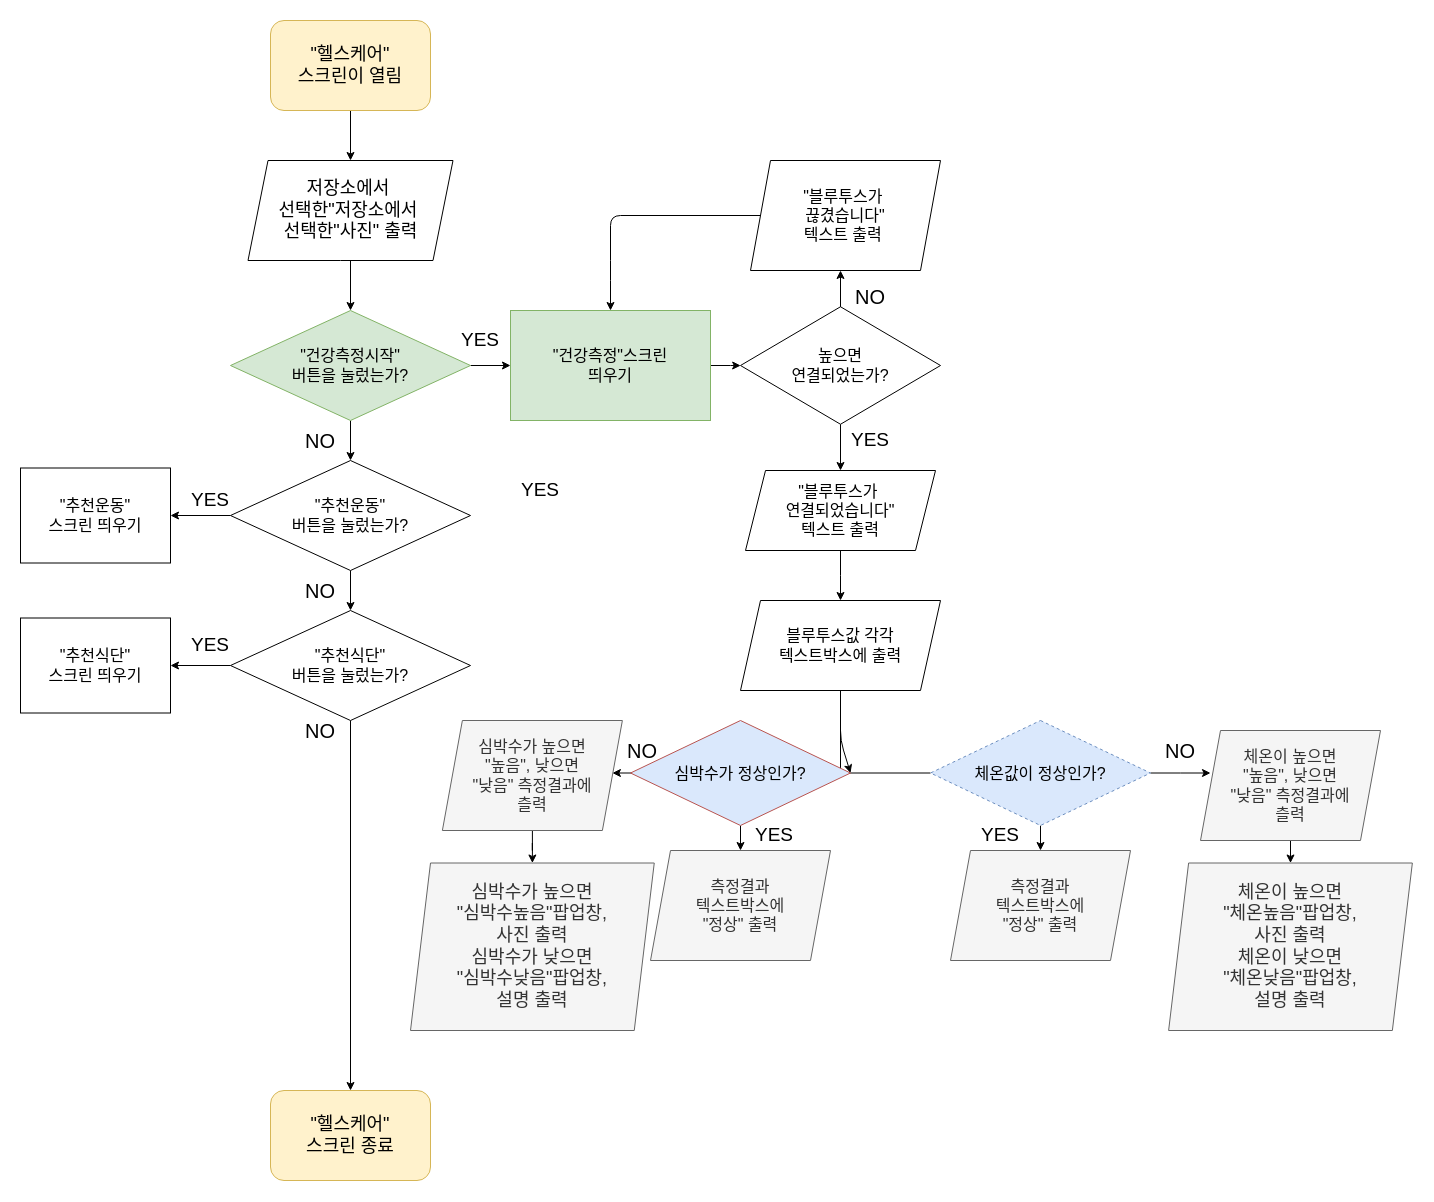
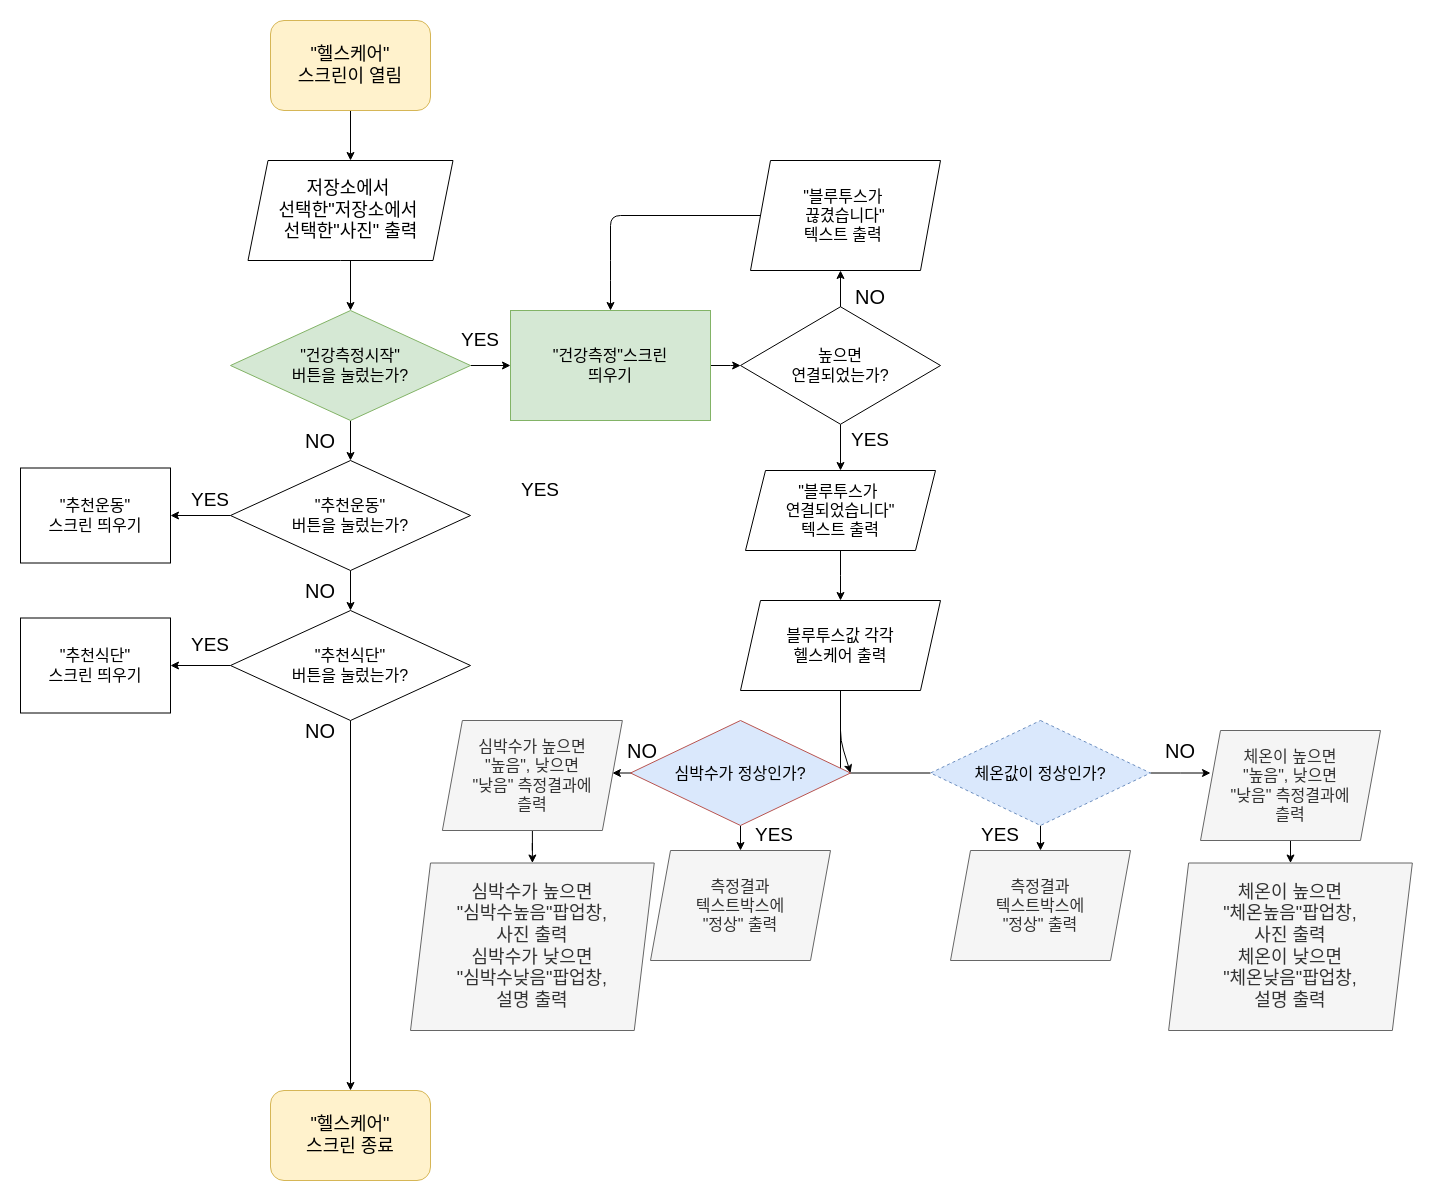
(841, 646) -> (841, 646)
